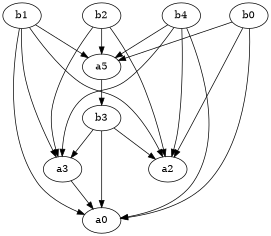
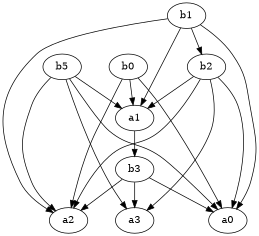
(181, 16) -> (62, 67)
(102, 67) -> (135, 118)
(29, 92) -> (195, 38)
(80, 192) -> (243, 136)
